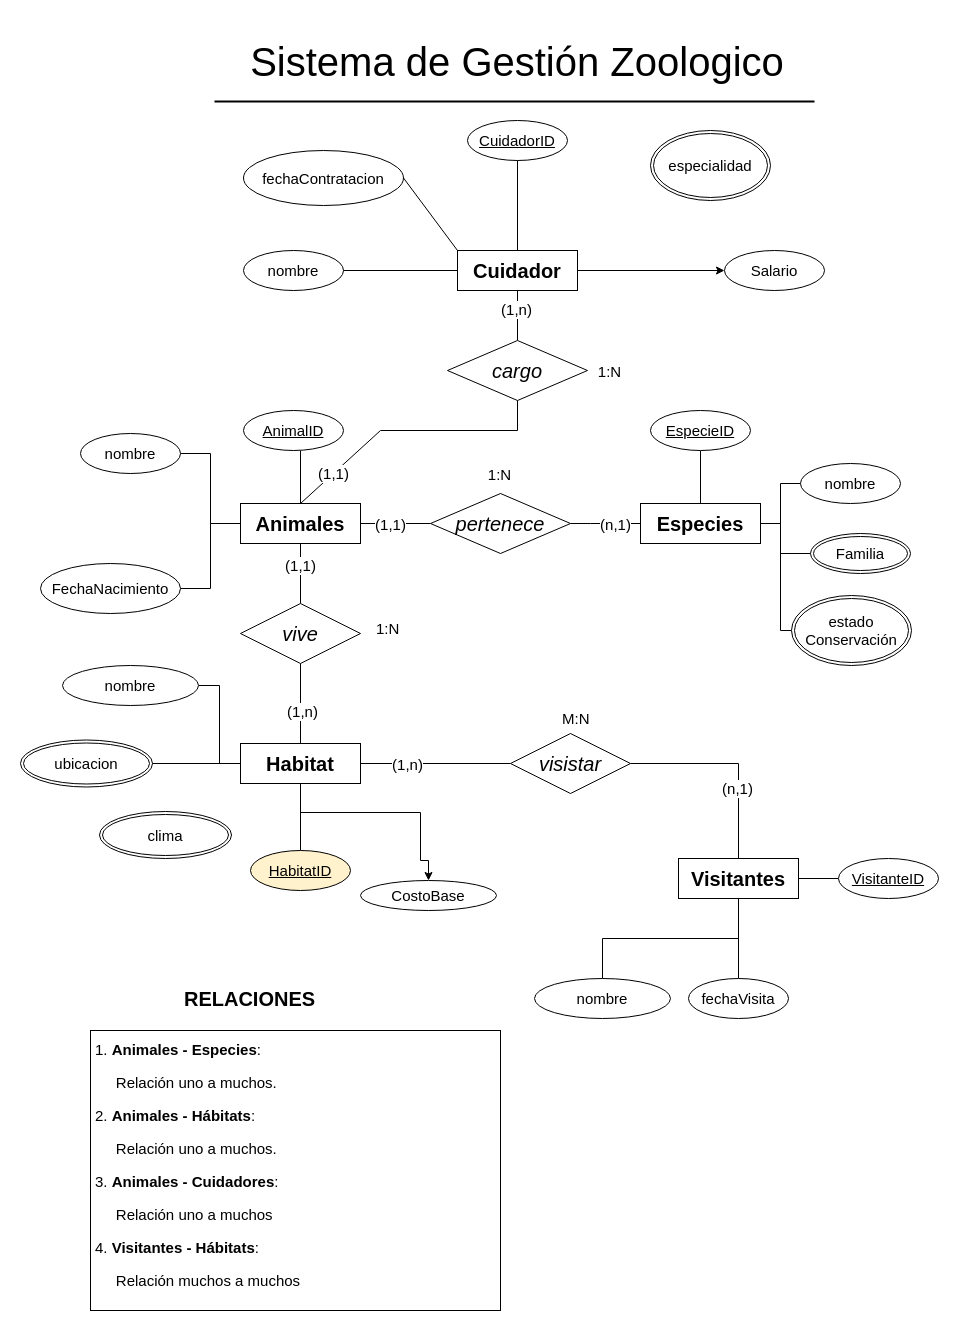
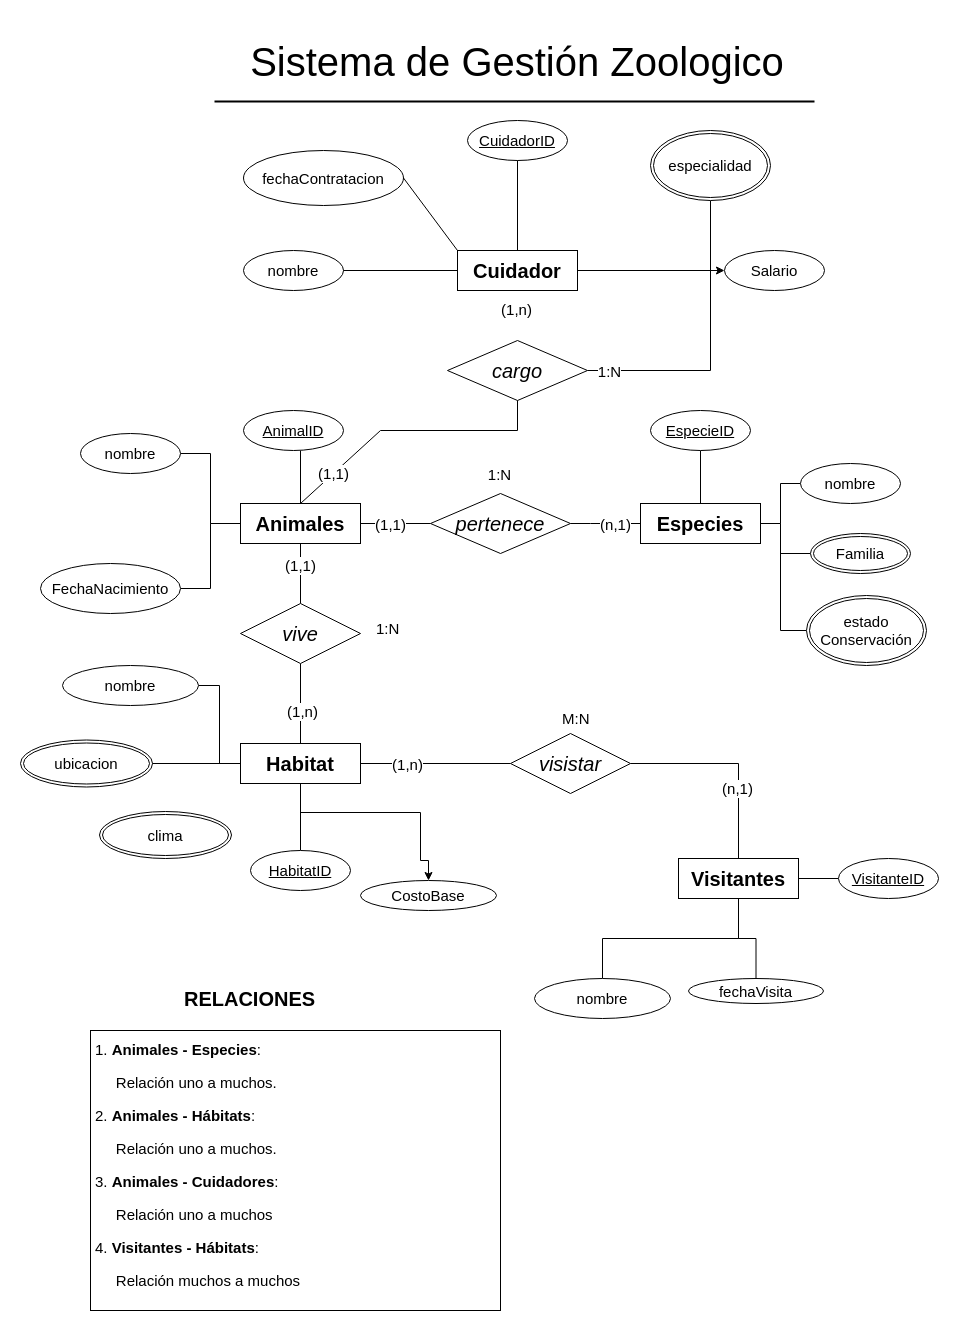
(518, 330) -> (711, 332)
(852, 631) -> (867, 631)
(301, 871) -> (301, 871)
(739, 999) -> (756, 991)
